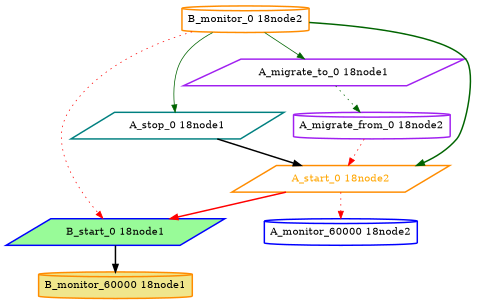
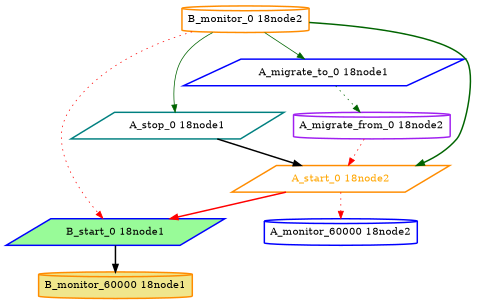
(324, 72) -> (324, 72)
